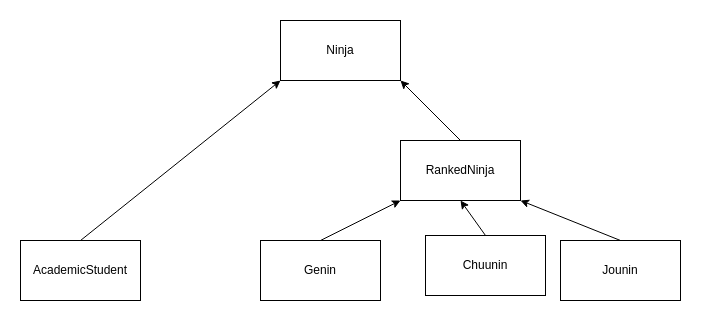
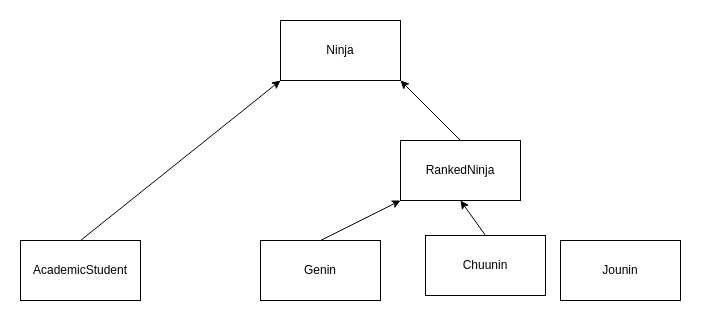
(574, 222) -> none
